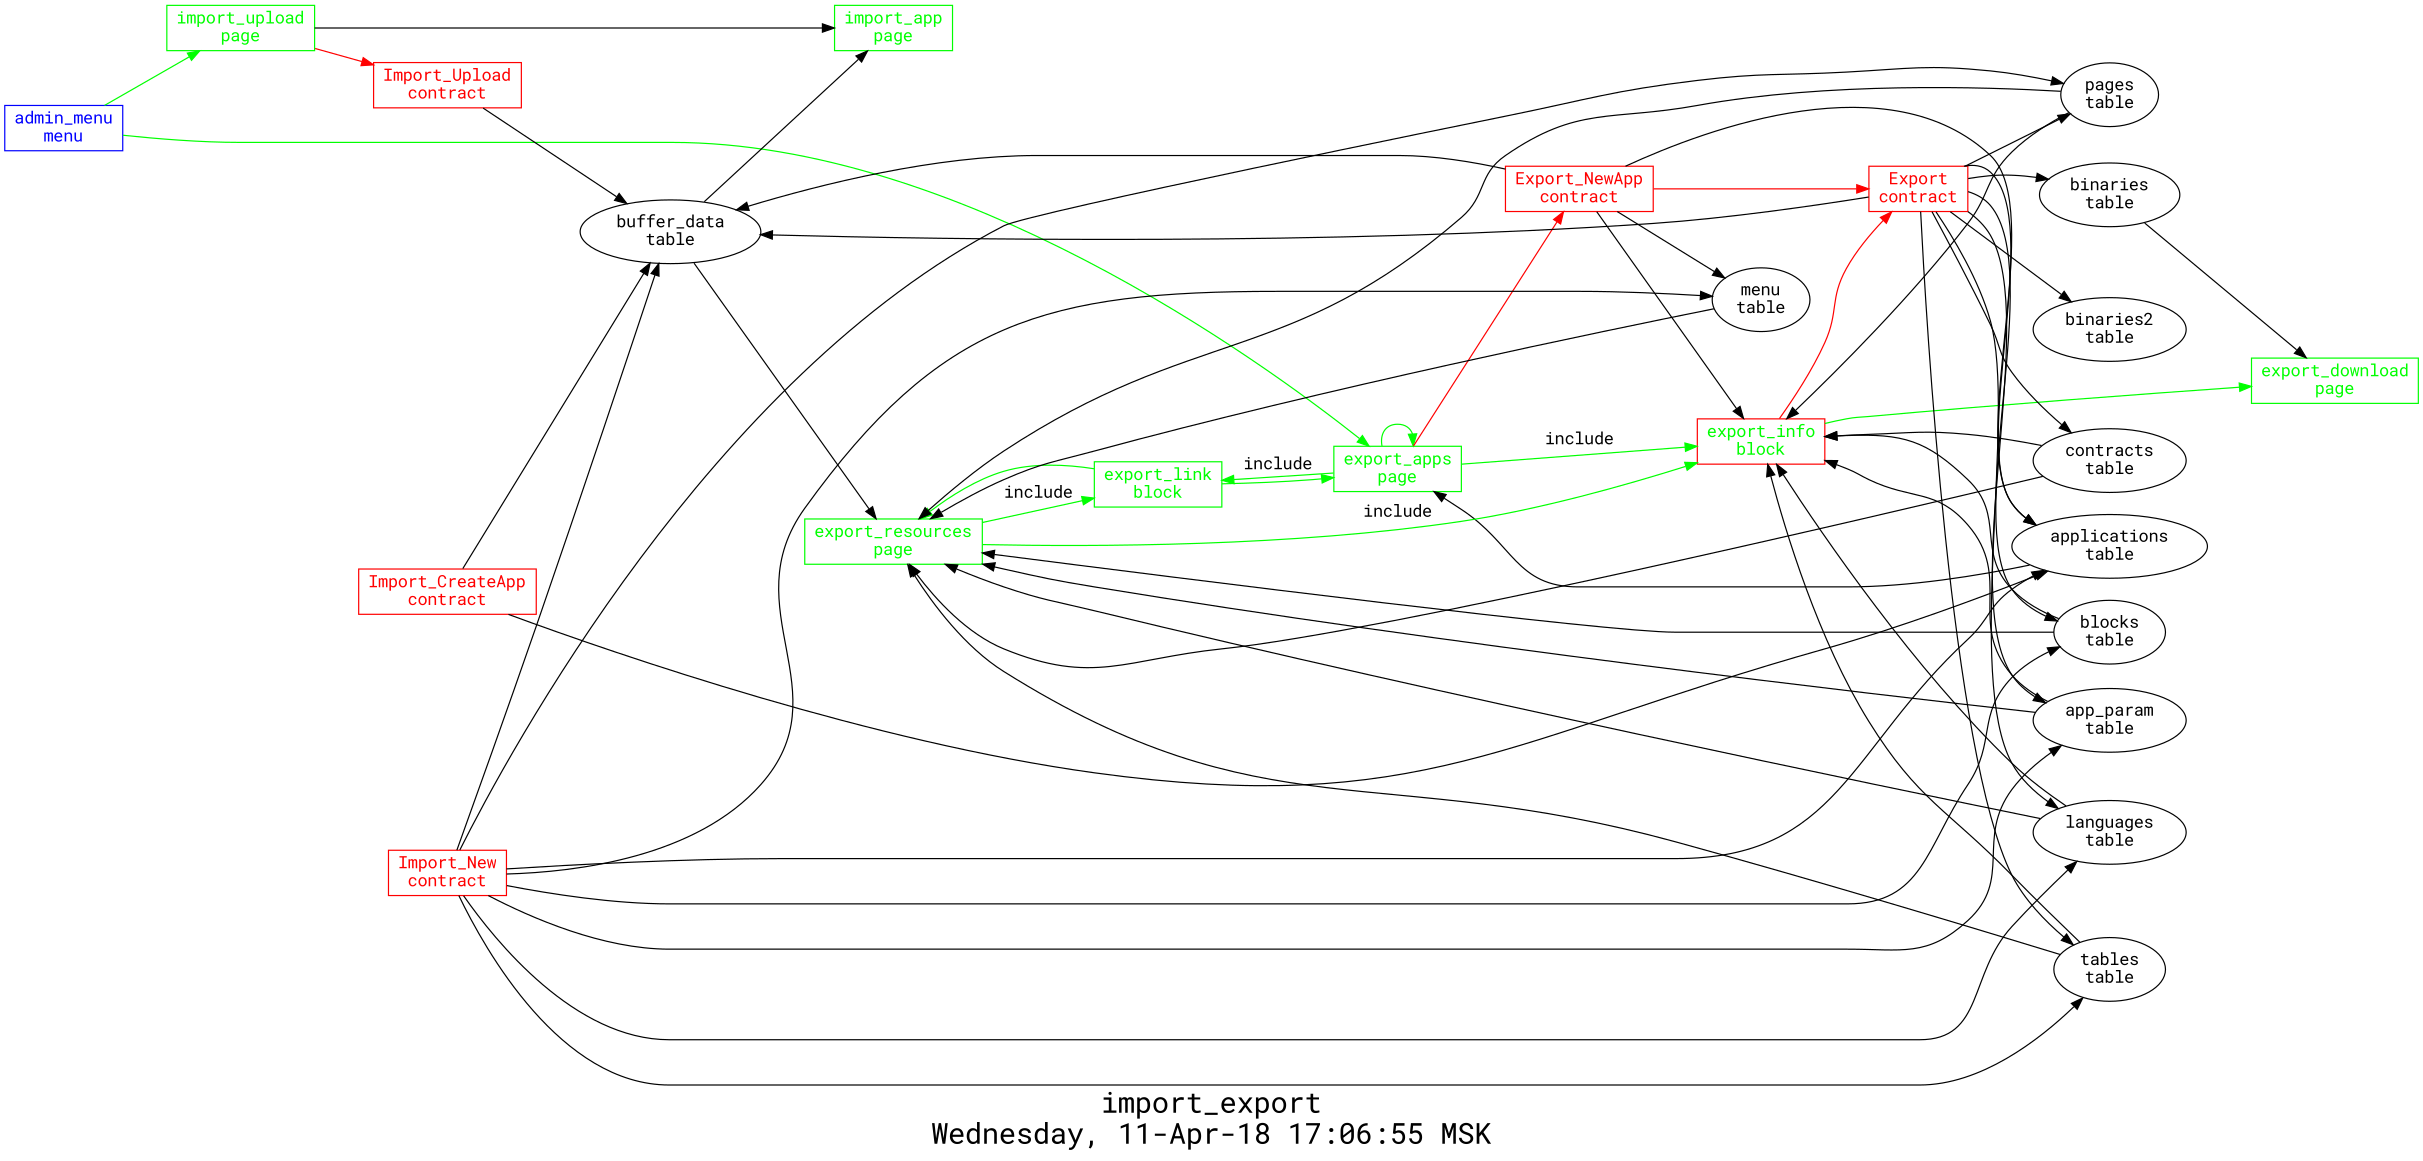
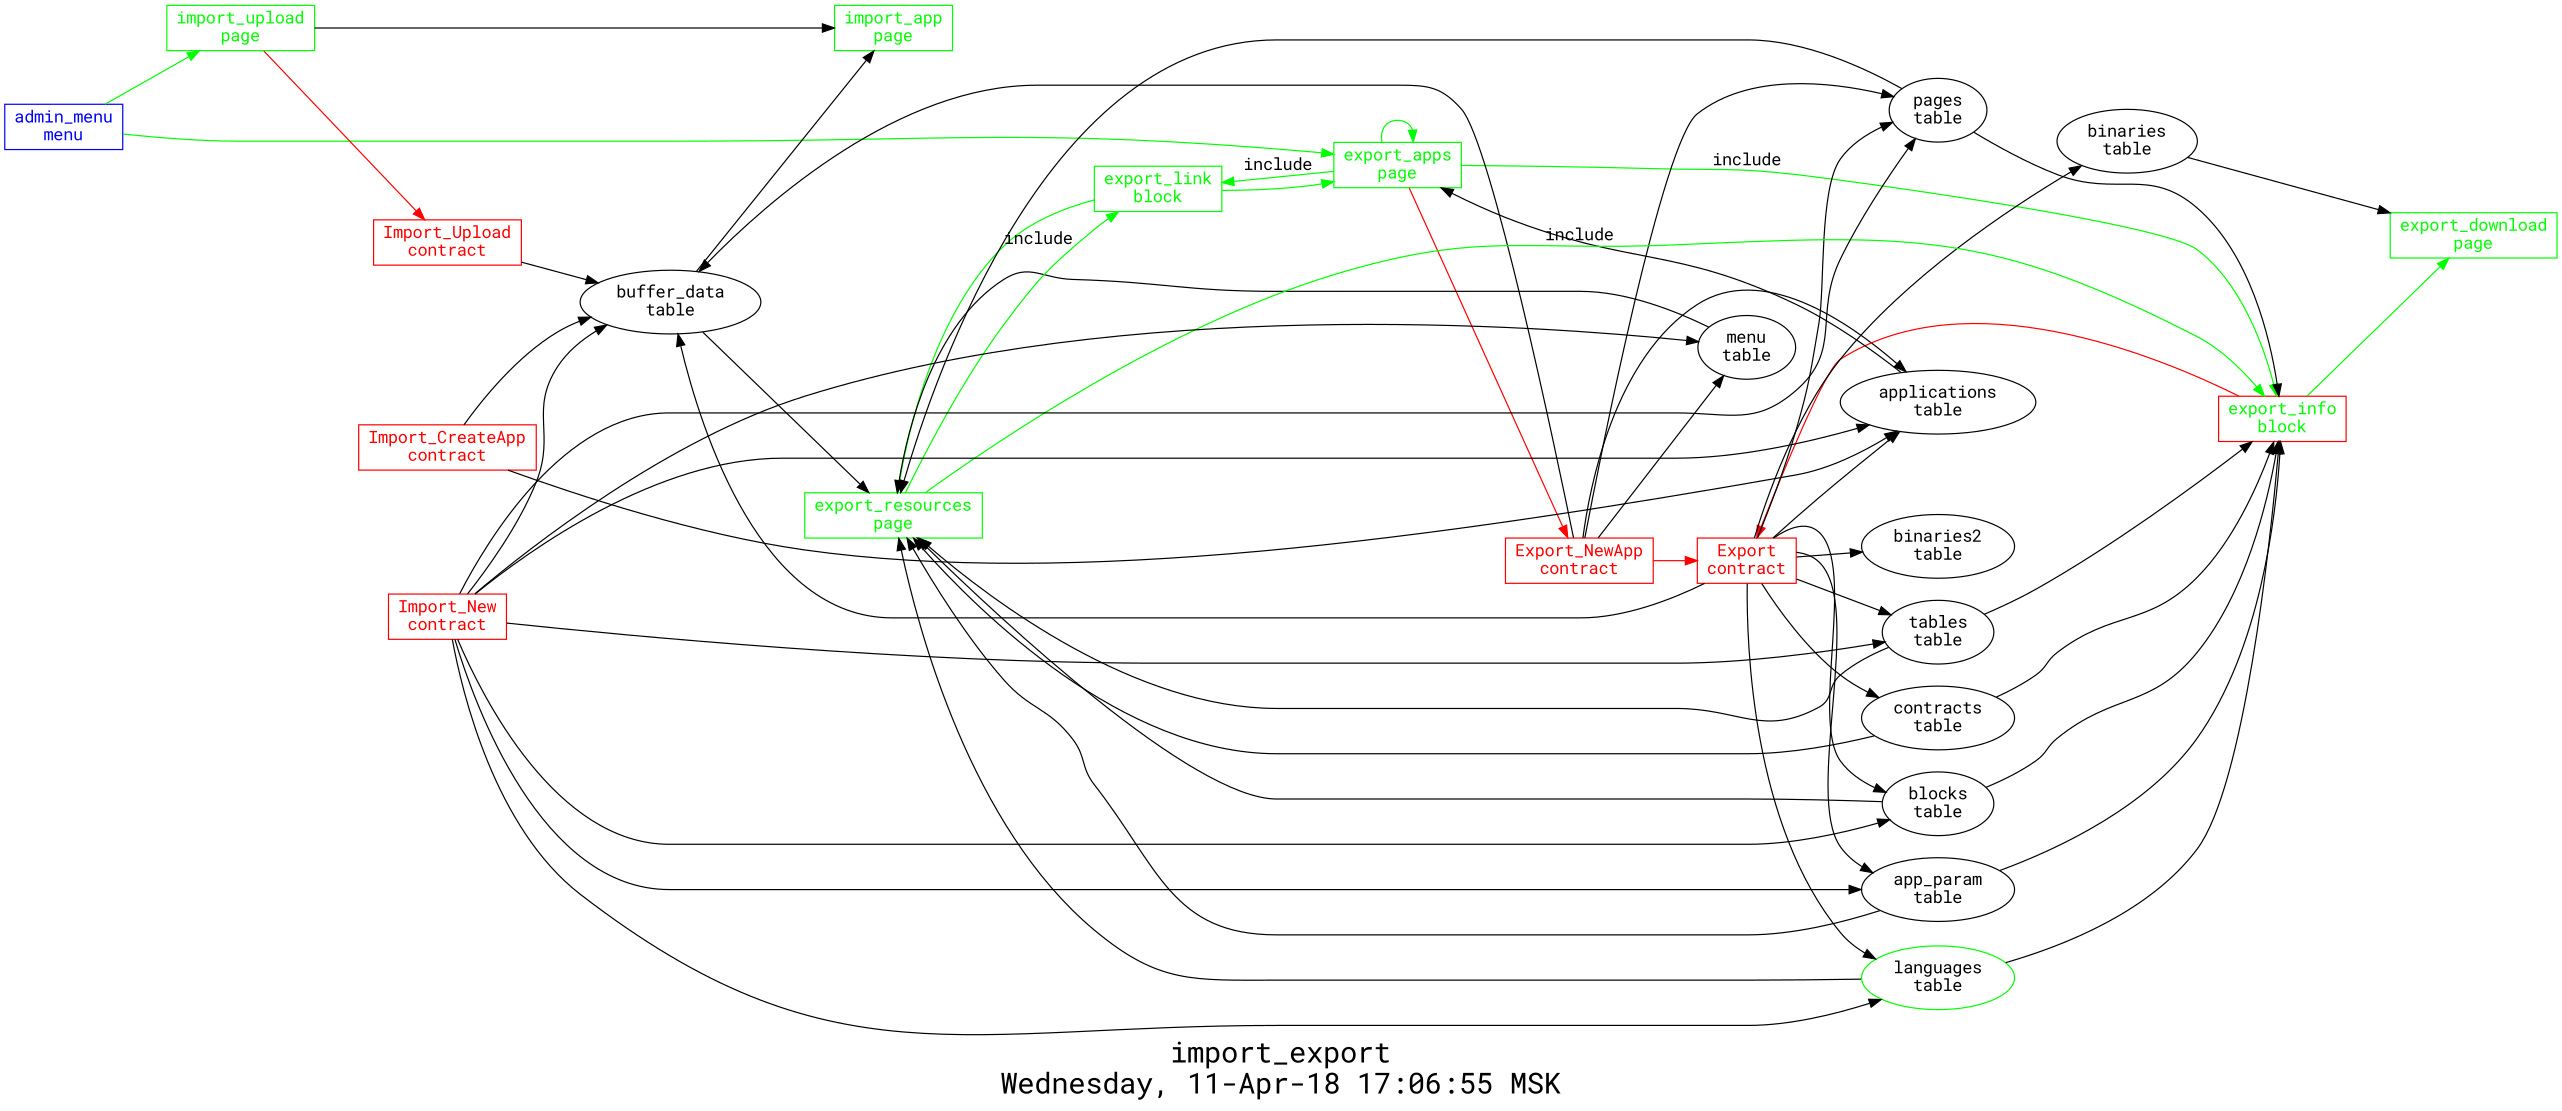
(1667, 310) -> (1653, 229)
(2110, 832) -> (1938, 978)
